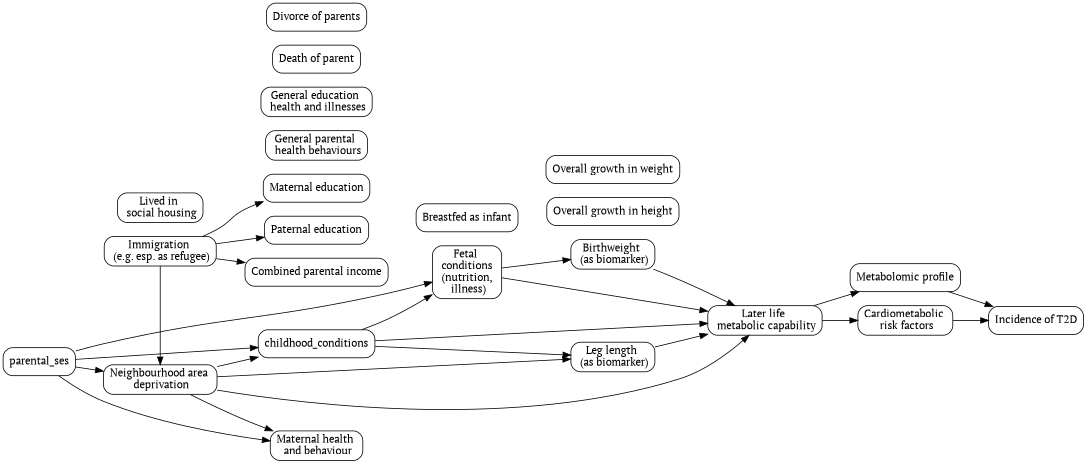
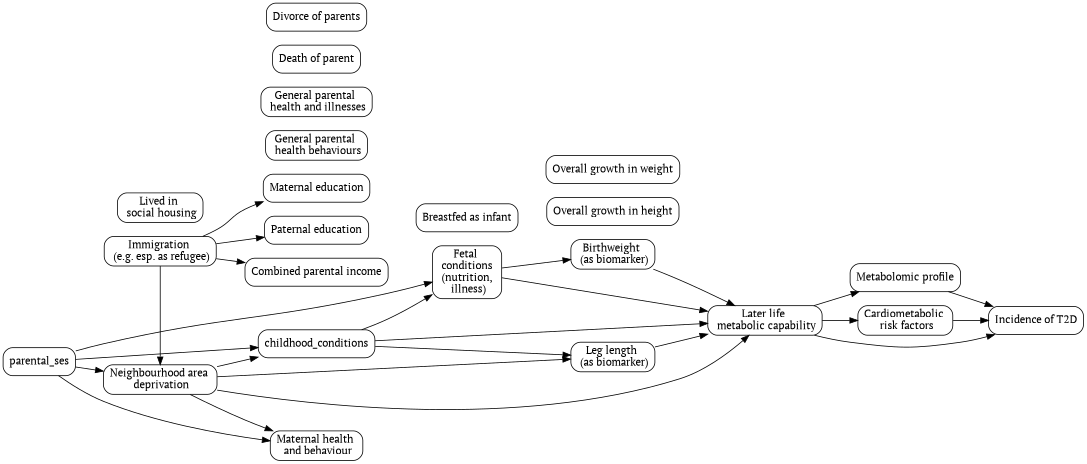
(317, 102) -> (317, 102)
none -> (901, 347)
